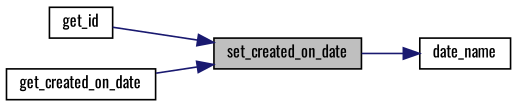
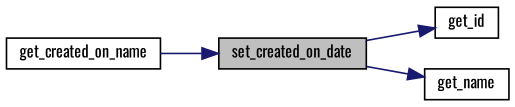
(155, 34) -> (393, 36)
(465, 53) -> (467, 84)
(81, 84) -> (83, 53)
